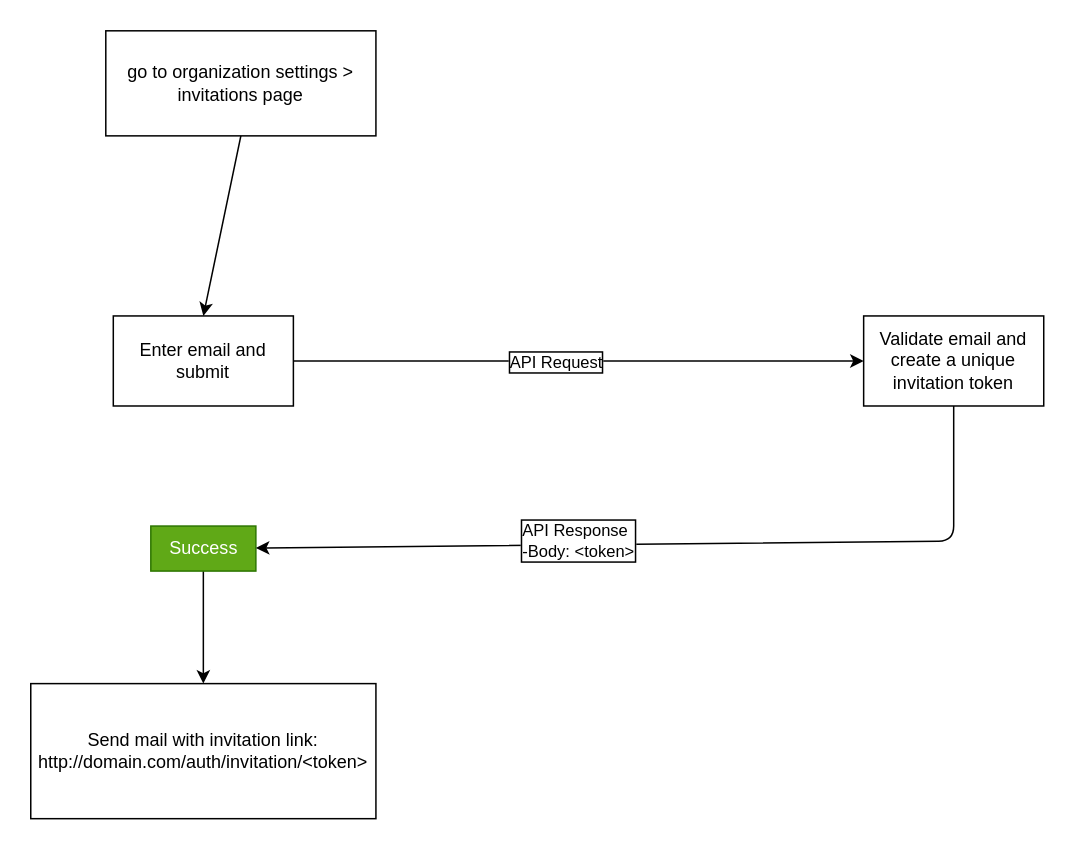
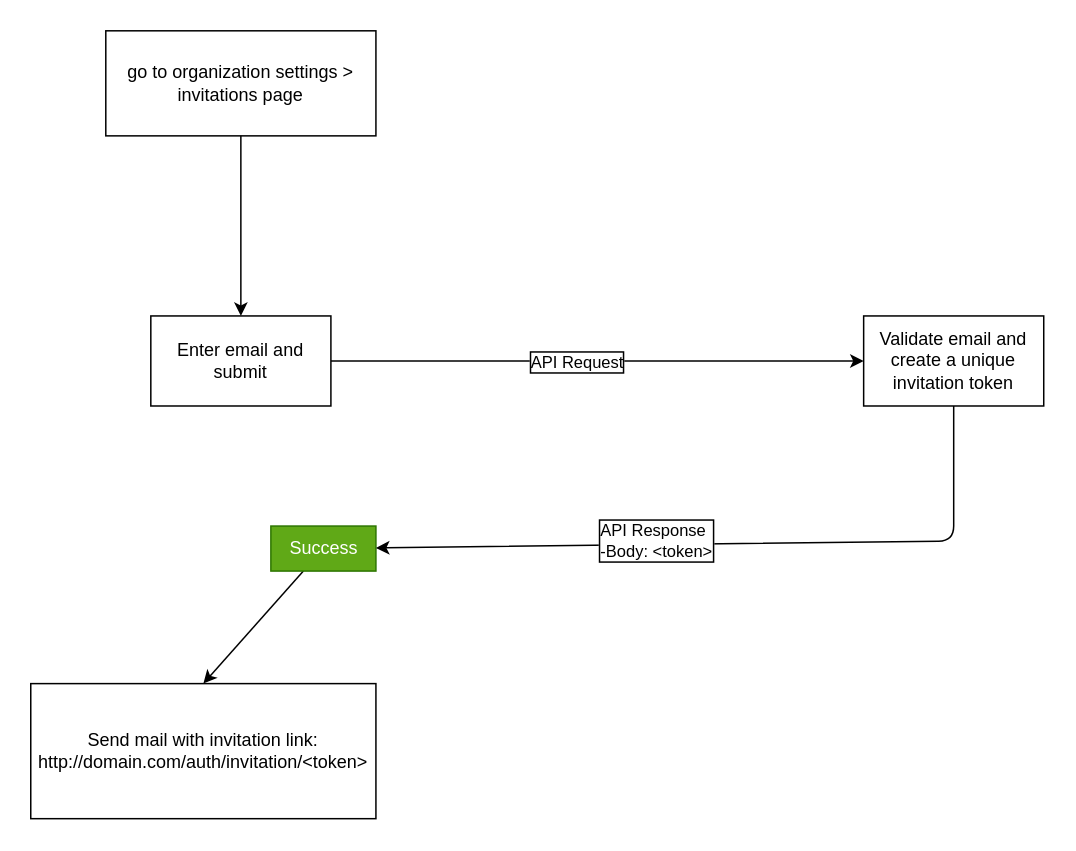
(203, 361) -> (241, 361)
(203, 548) -> (323, 548)
